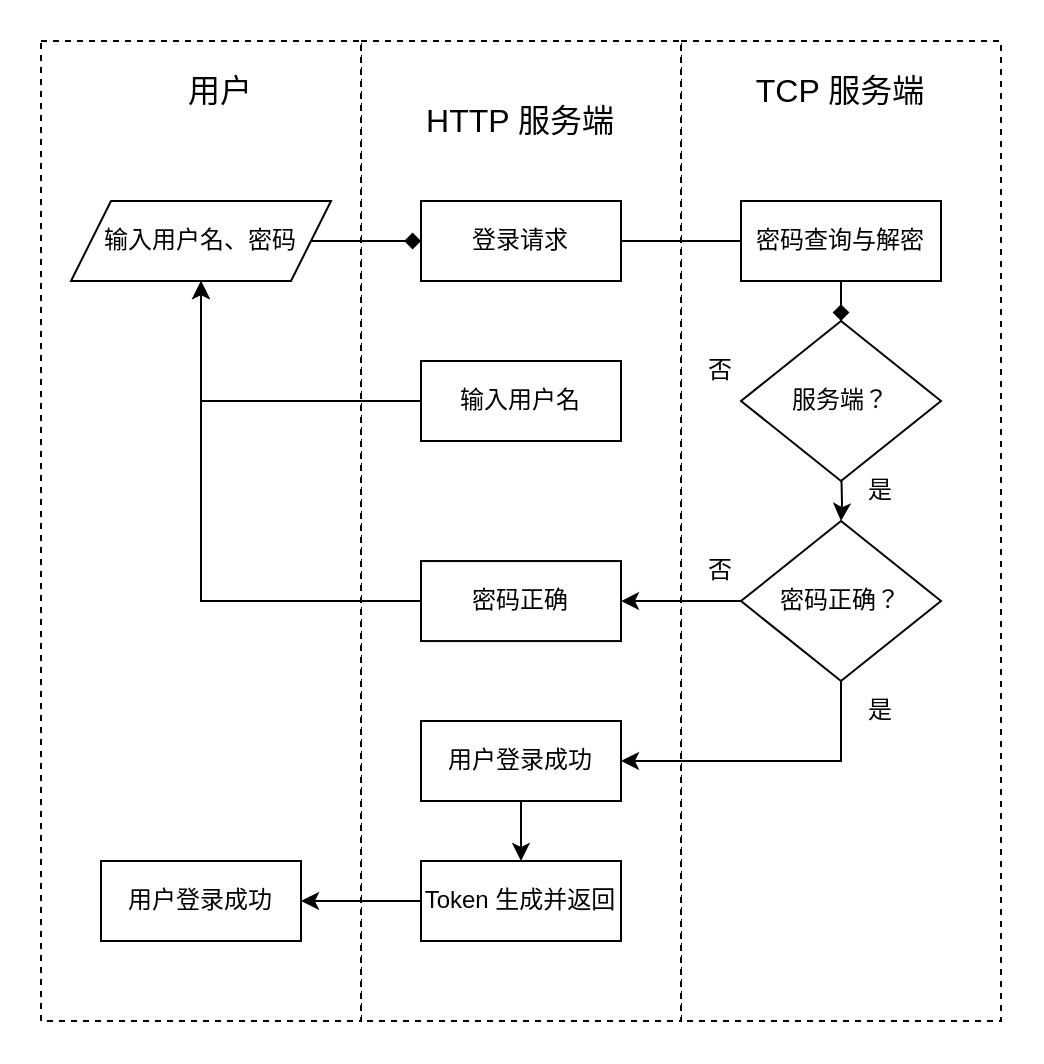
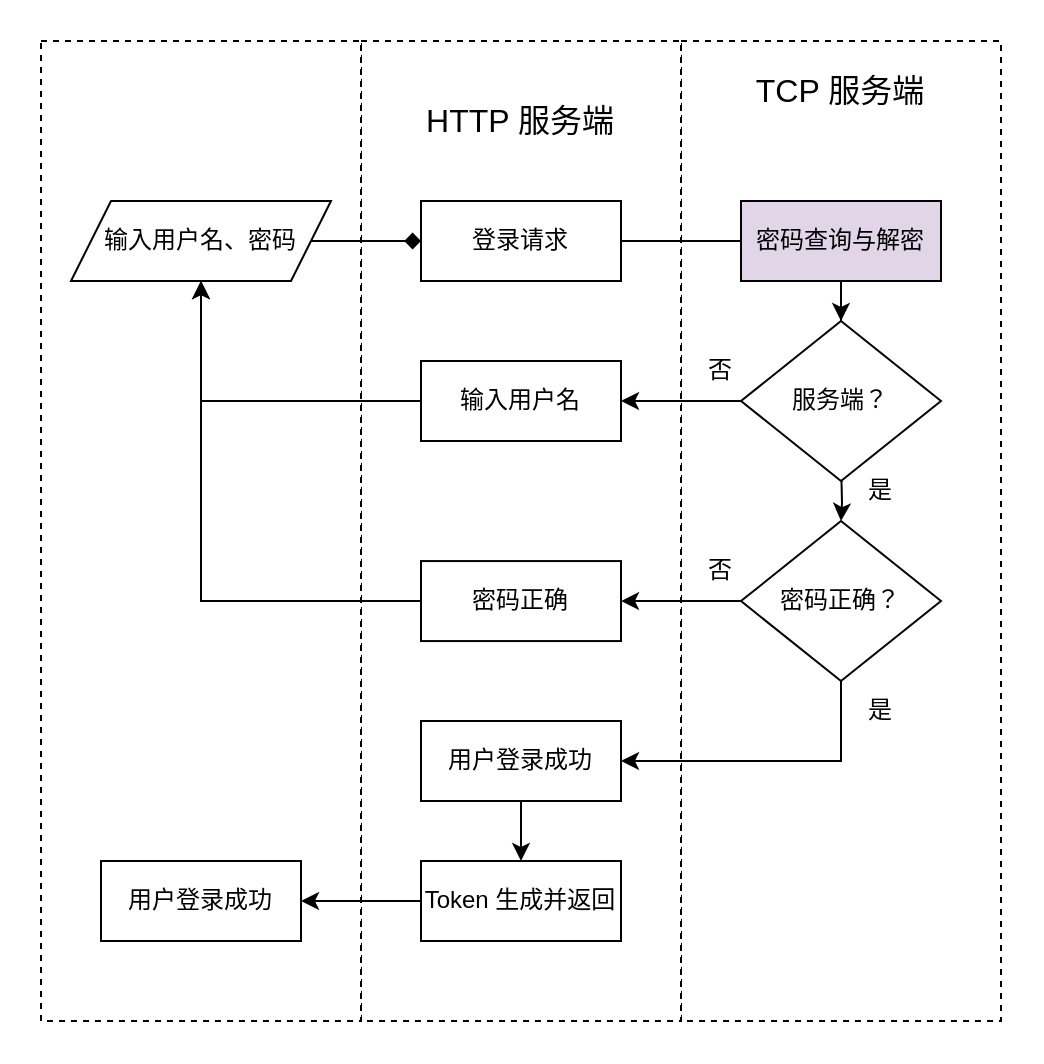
(221, 91) -> none
(841, 241) -> (841, 241)
(841, 305) -> (841, 306)
none -> (688, 401)
